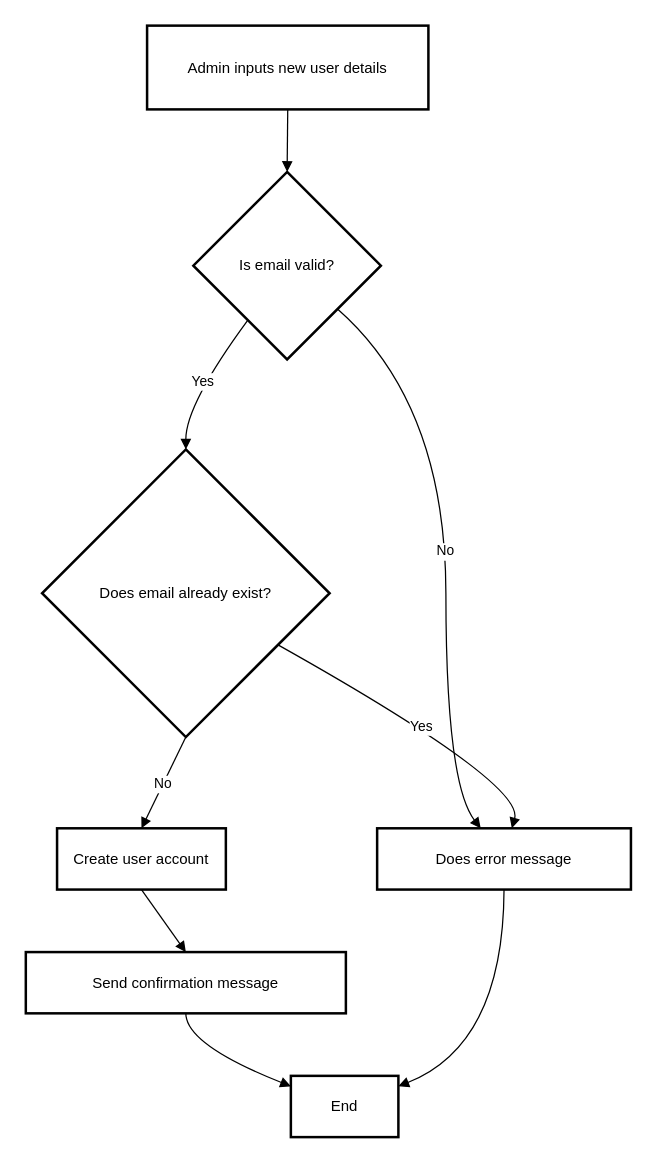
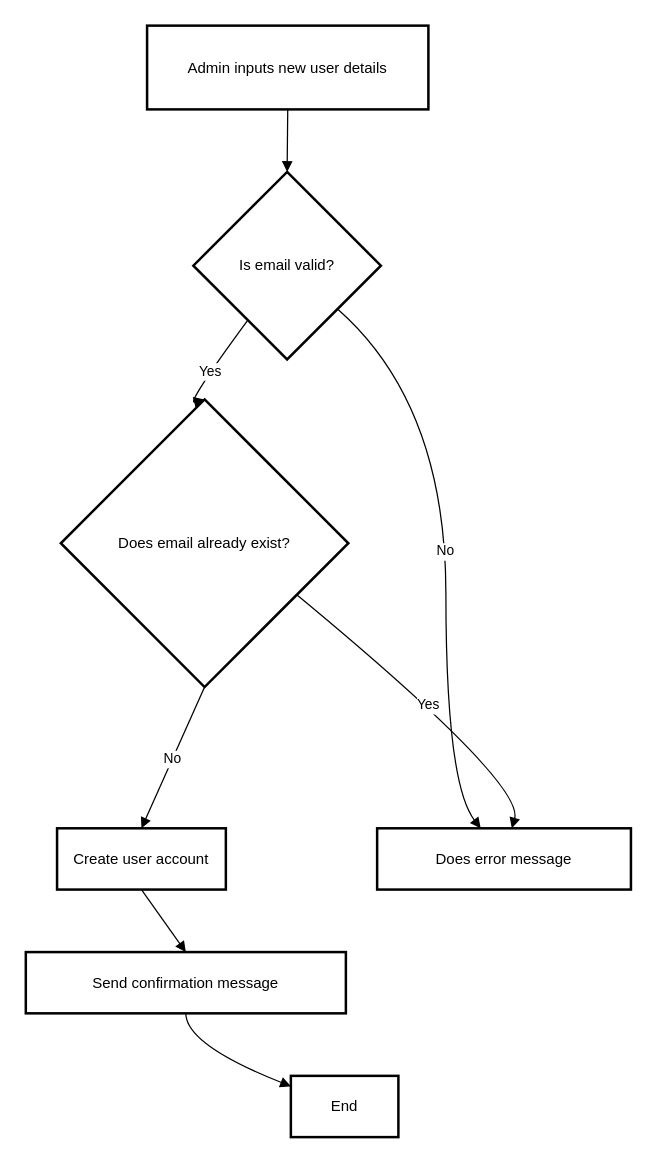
(186, 593) -> (204, 543)
(485, 1002) -> none
